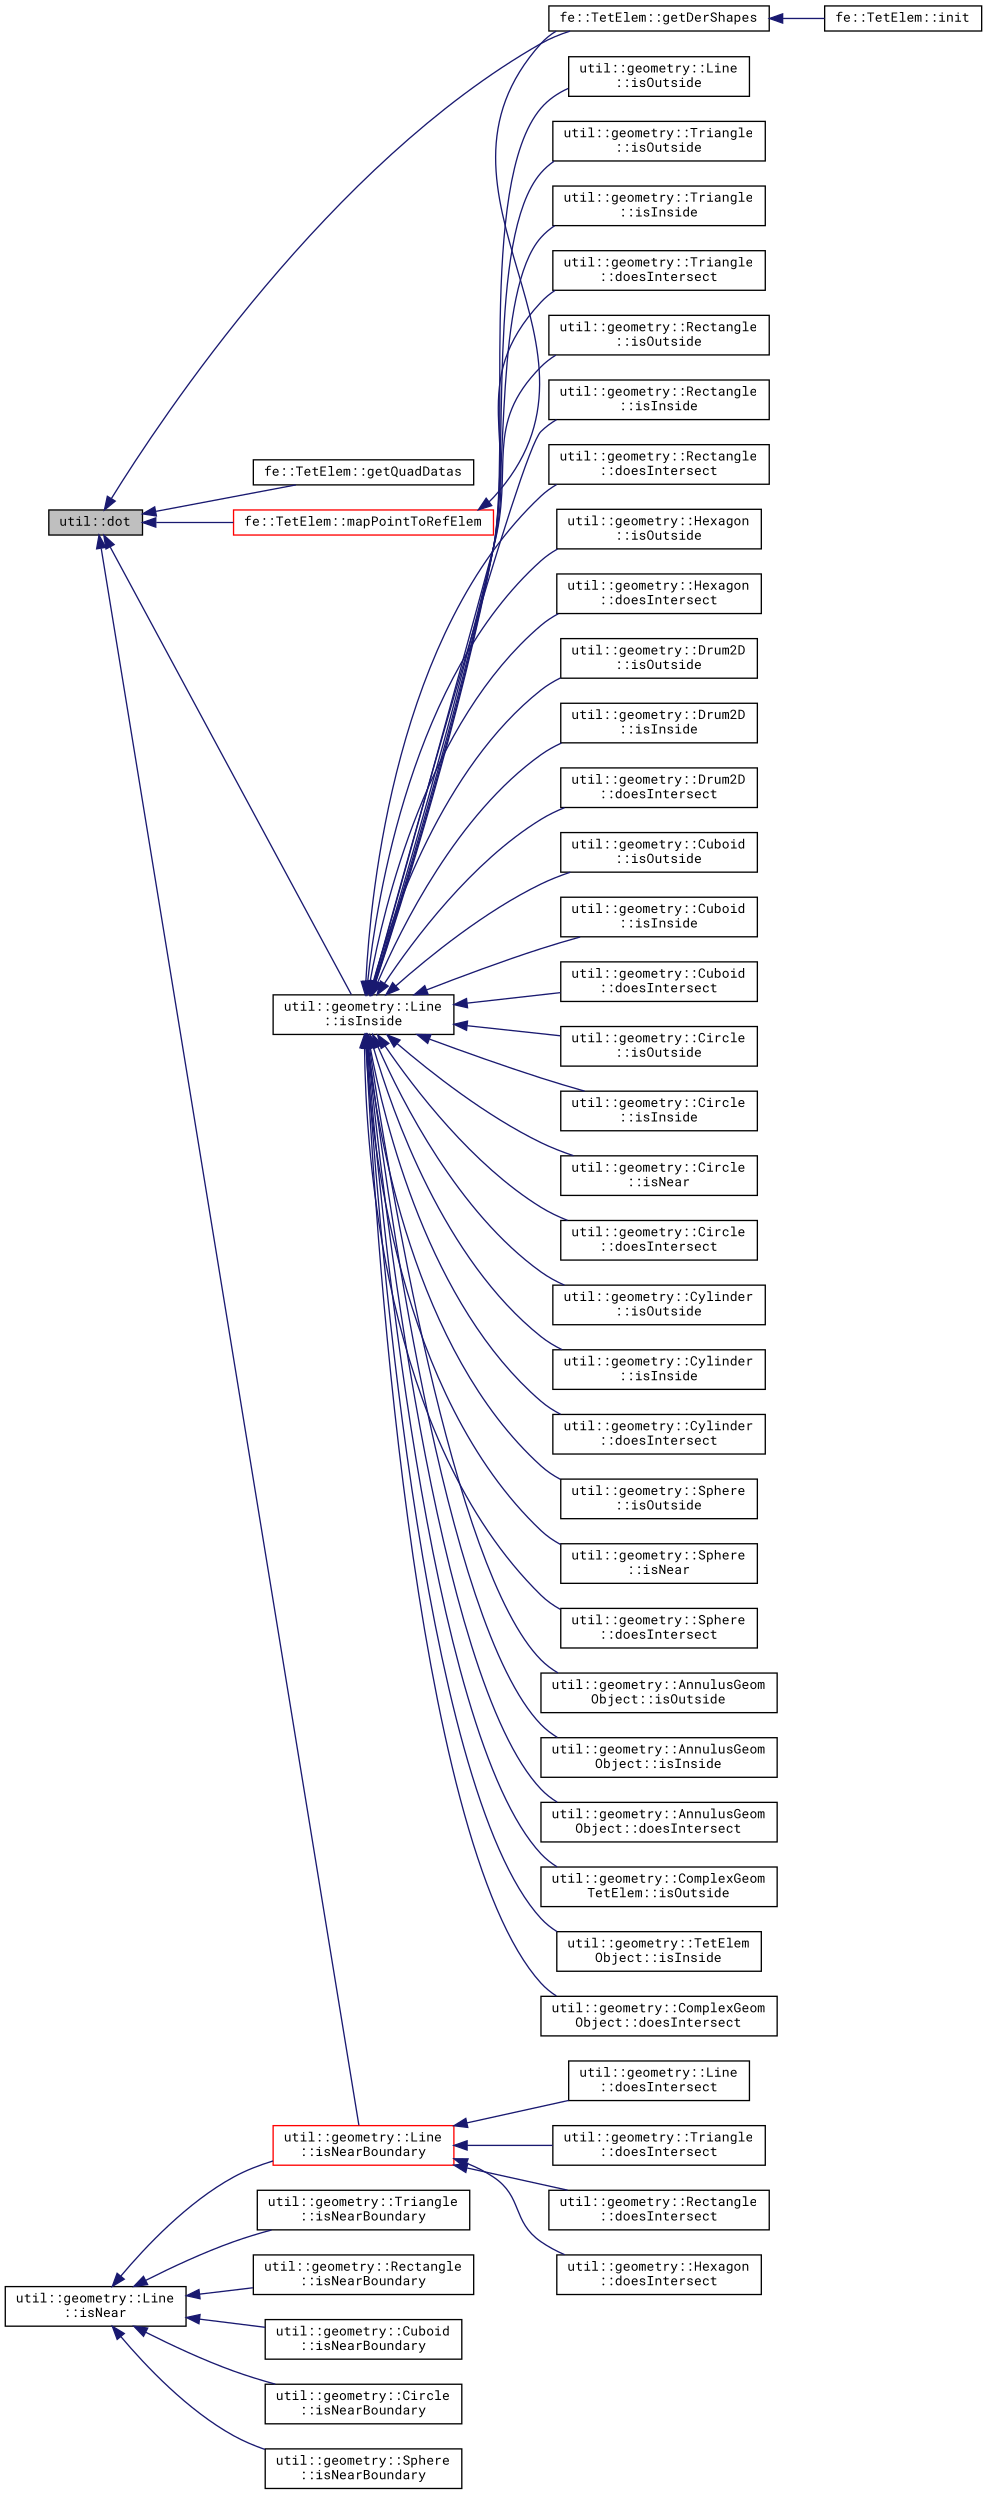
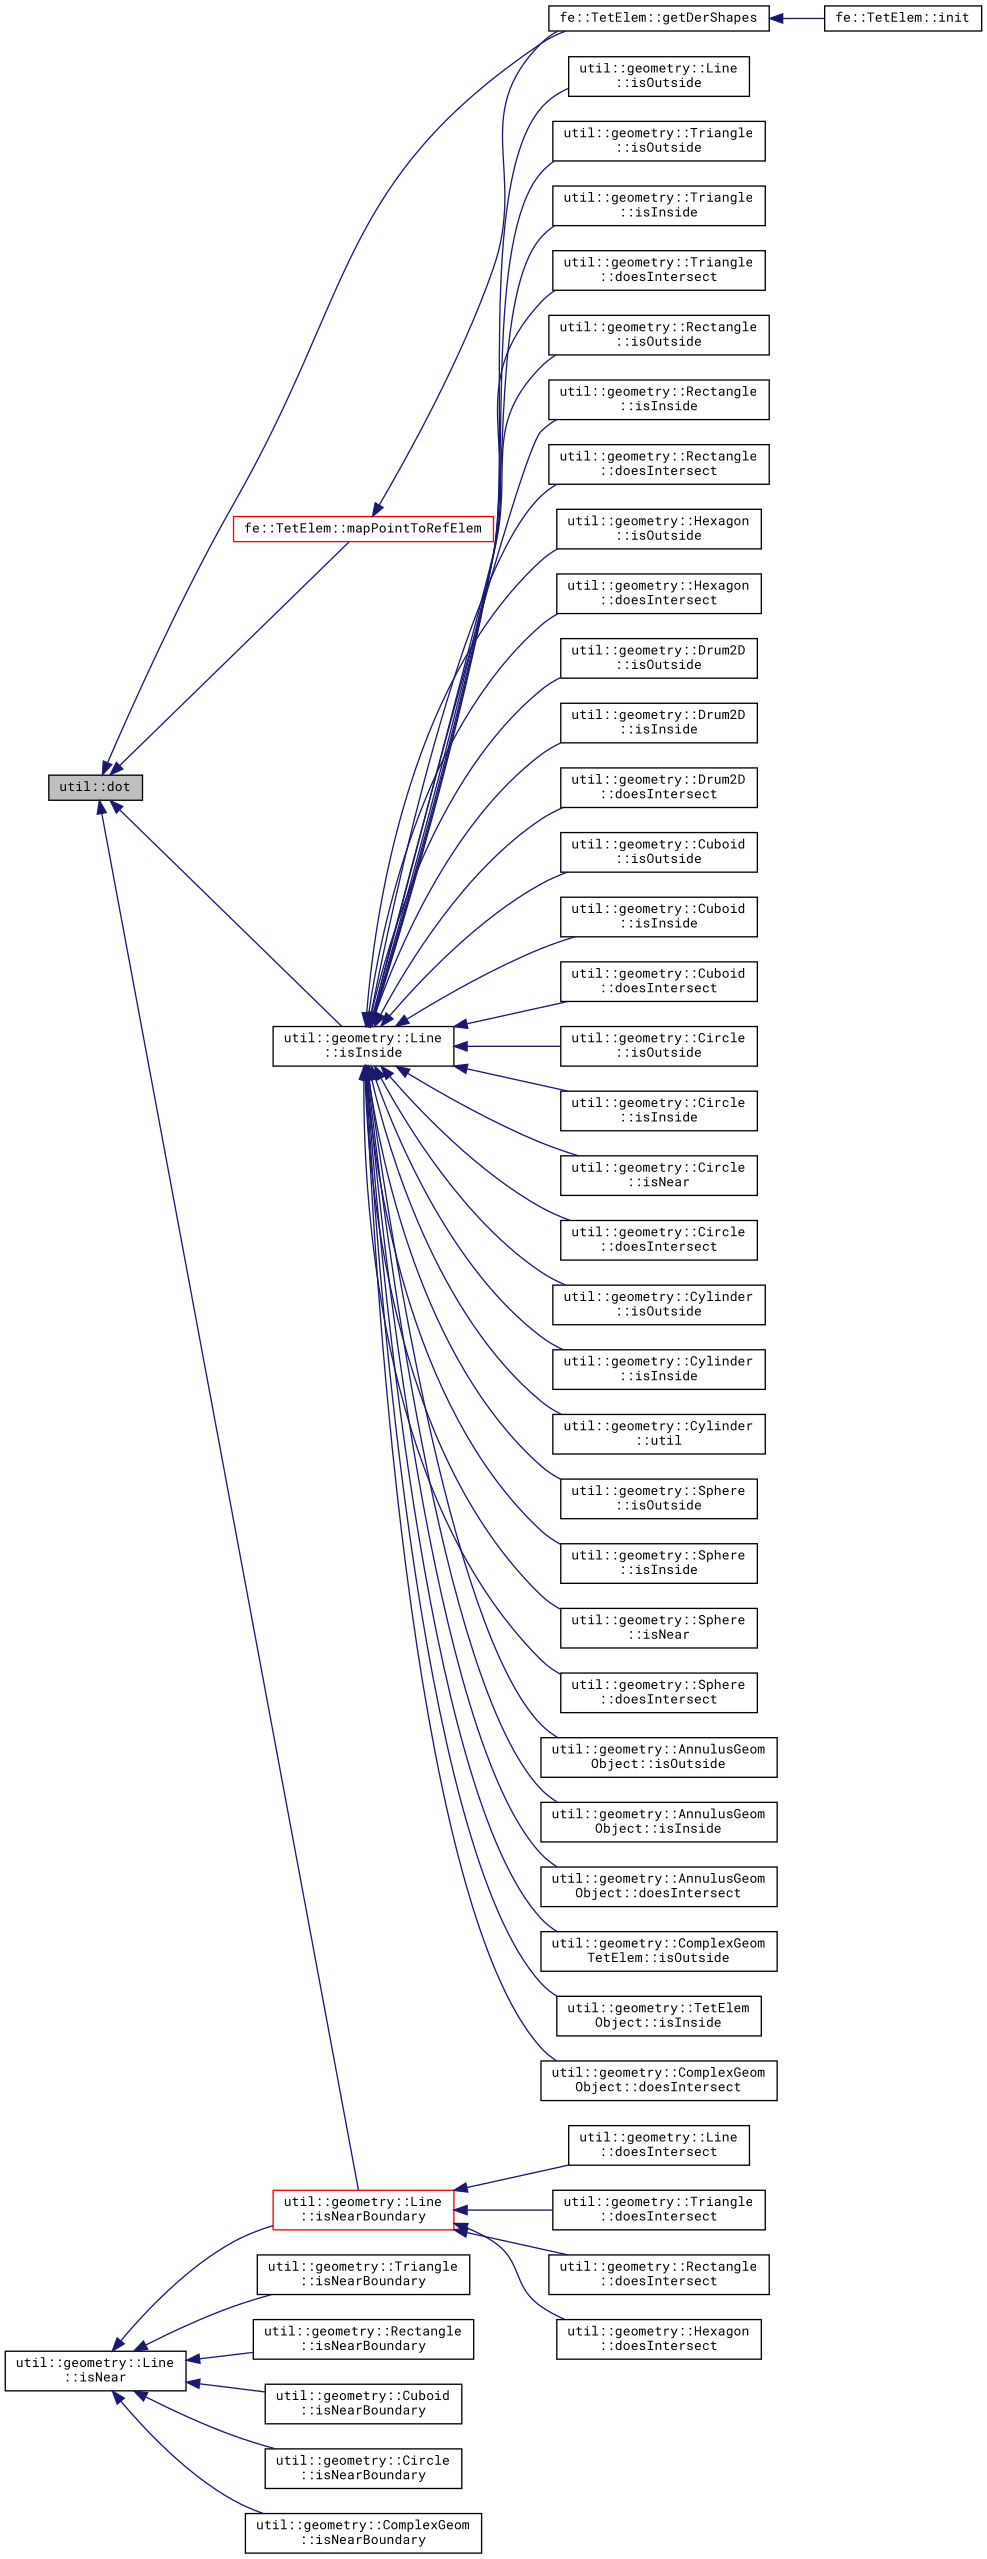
(364, 472) -> none
(659, 1434) -> (659, 1434)
none -> (659, 1564)
(364, 2469) -> (364, 2533)
